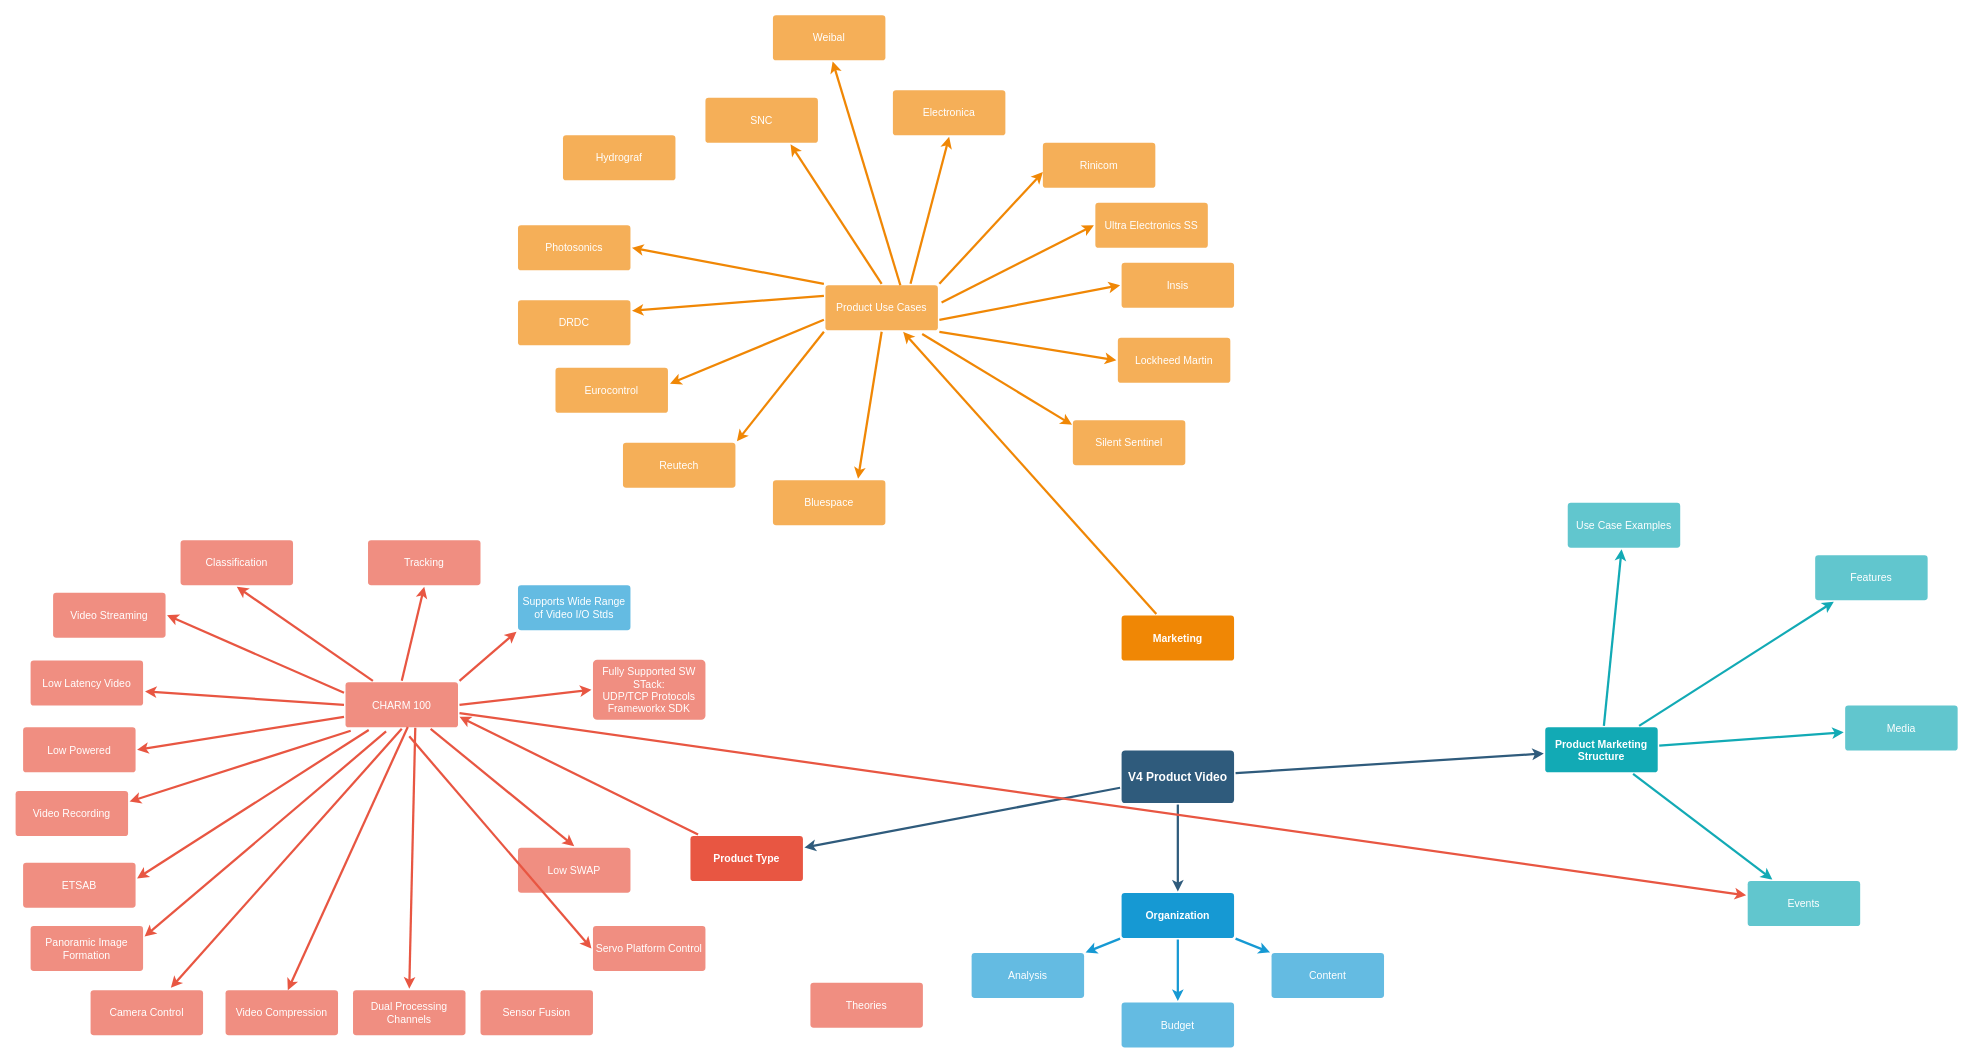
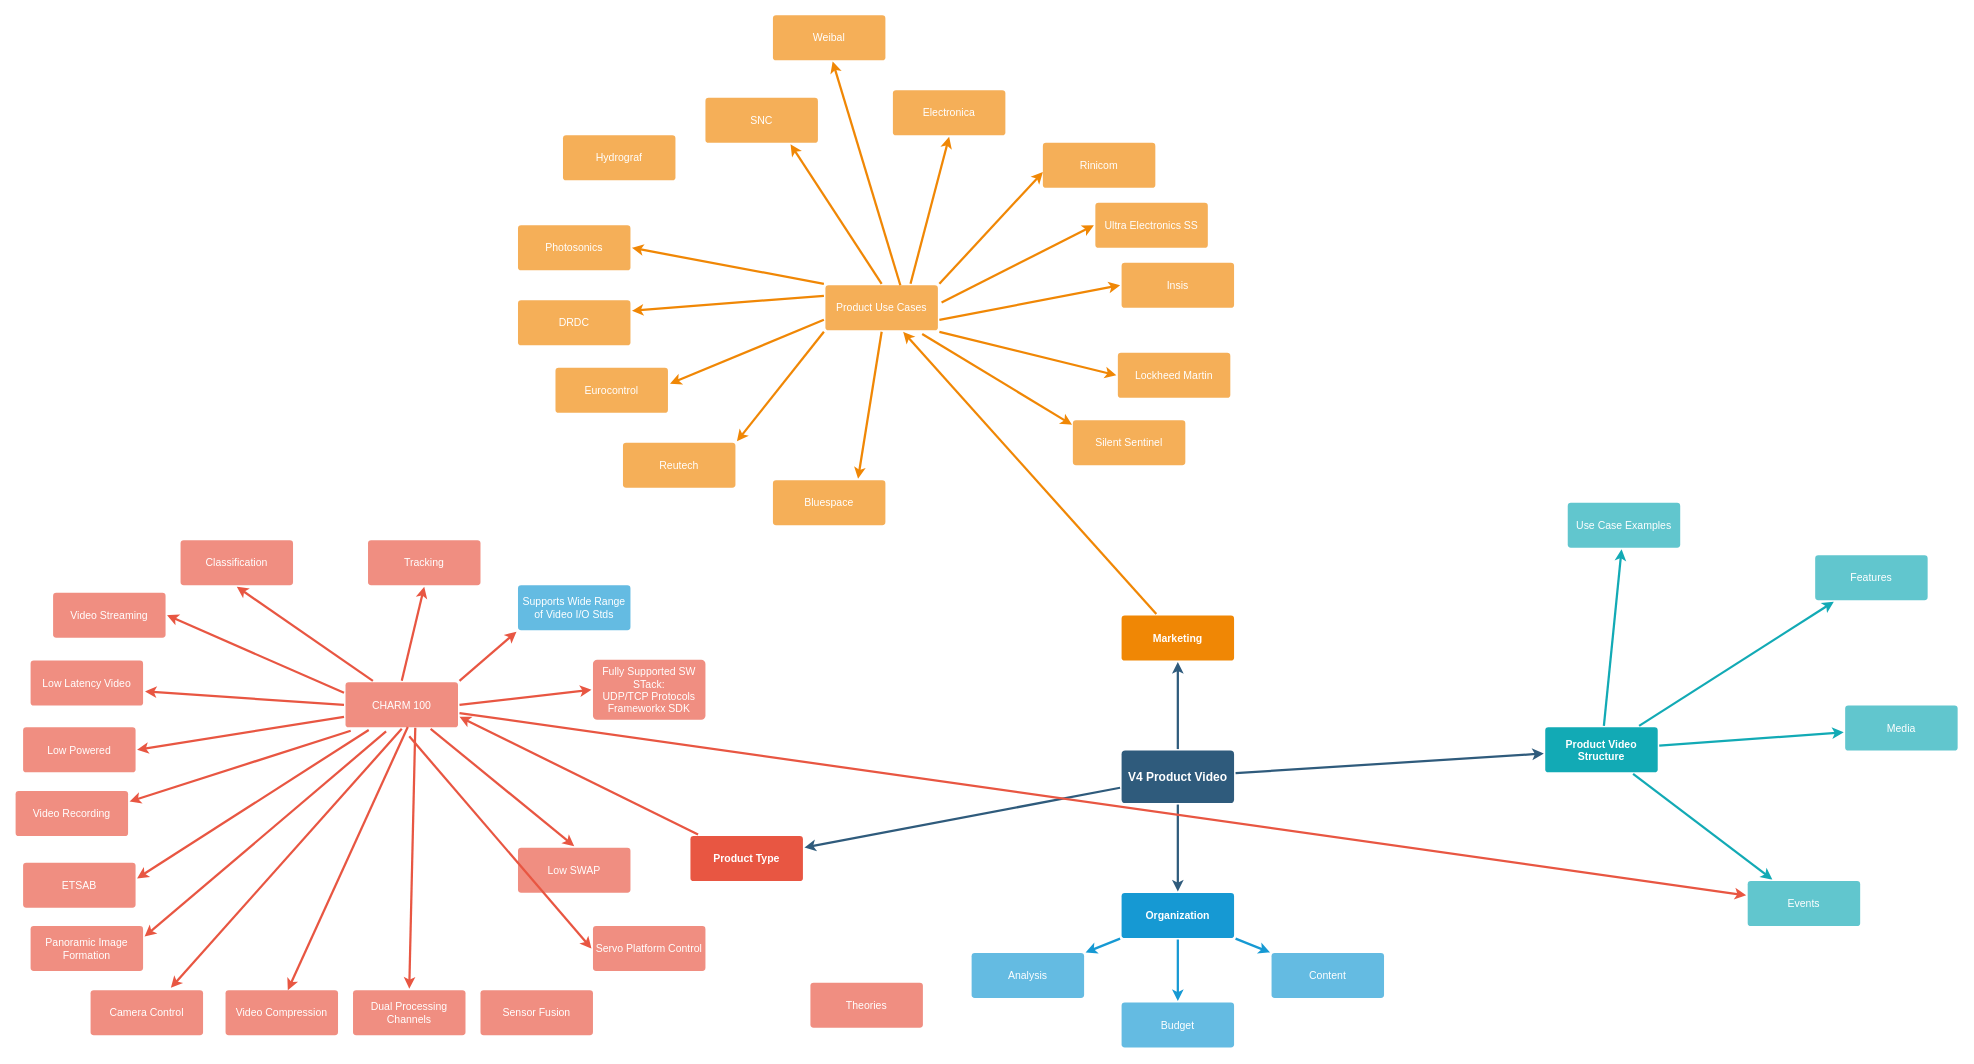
(1174, 360) -> (1174, 375)
none -> (1178, 710)
(1602, 750) -> (1602, 750)
